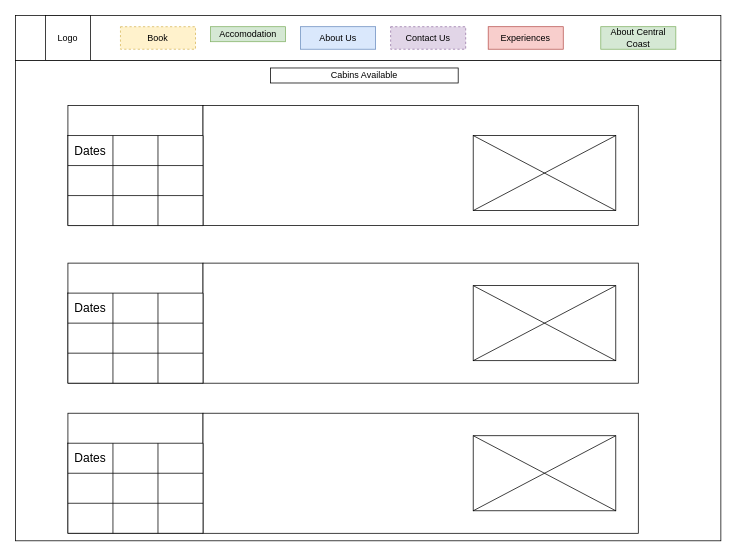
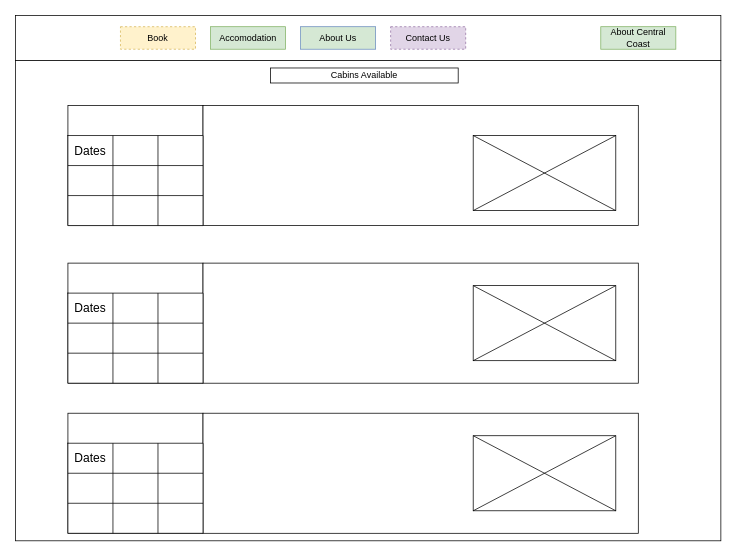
(248, 34) -> (248, 38)
(68, 38) -> none
(338, 38) -> (338, 38)
(525, 38) -> none
